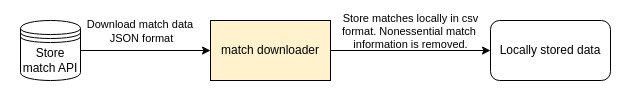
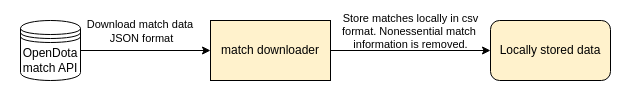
(551, 51) -> (551, 51)
(51, 61) -> (51, 61)
